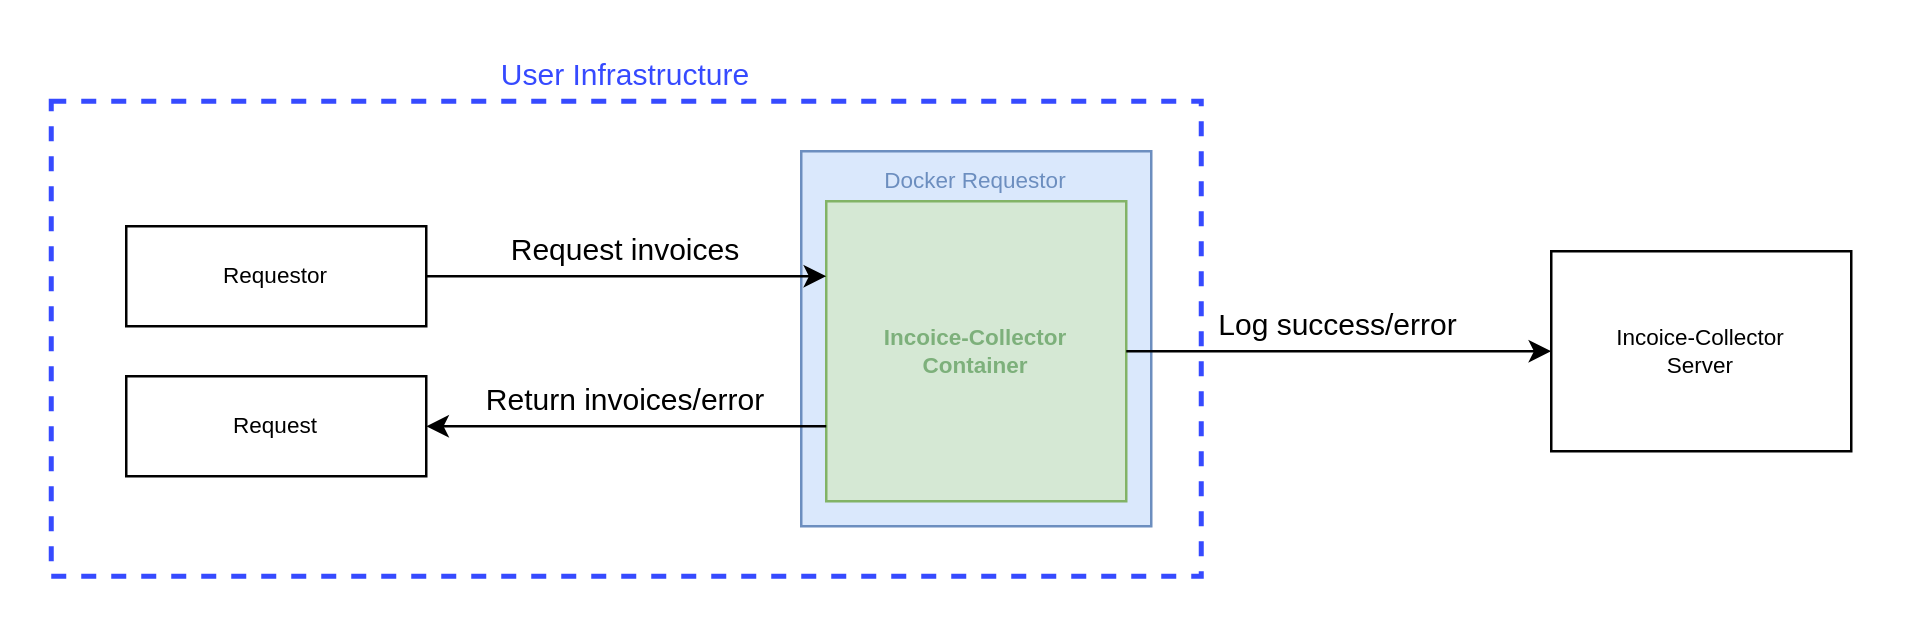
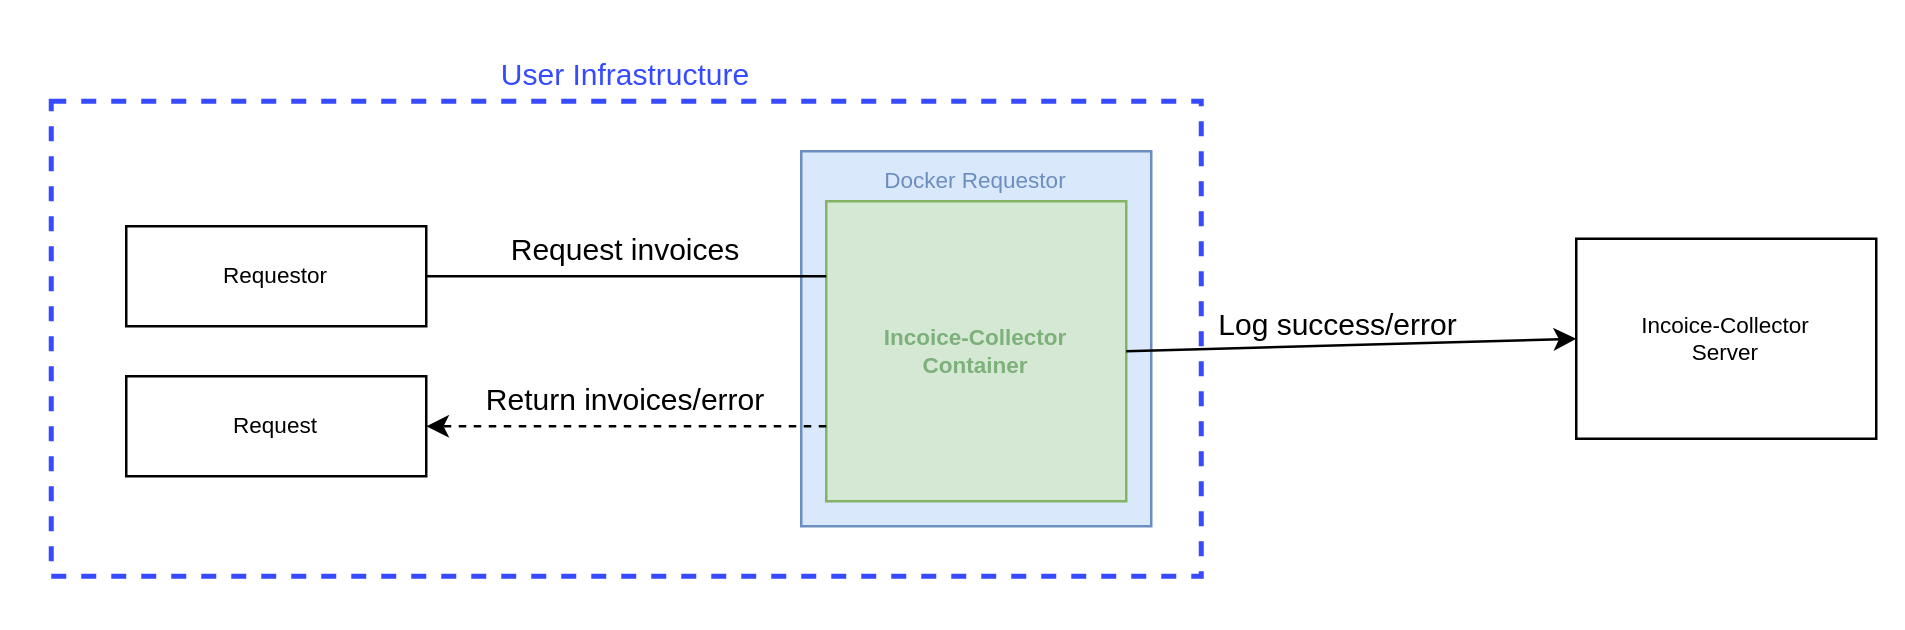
(808, 276) -> (816, 276)
(1701, 351) -> (1726, 339)
(635, 426) -> (635, 426)
